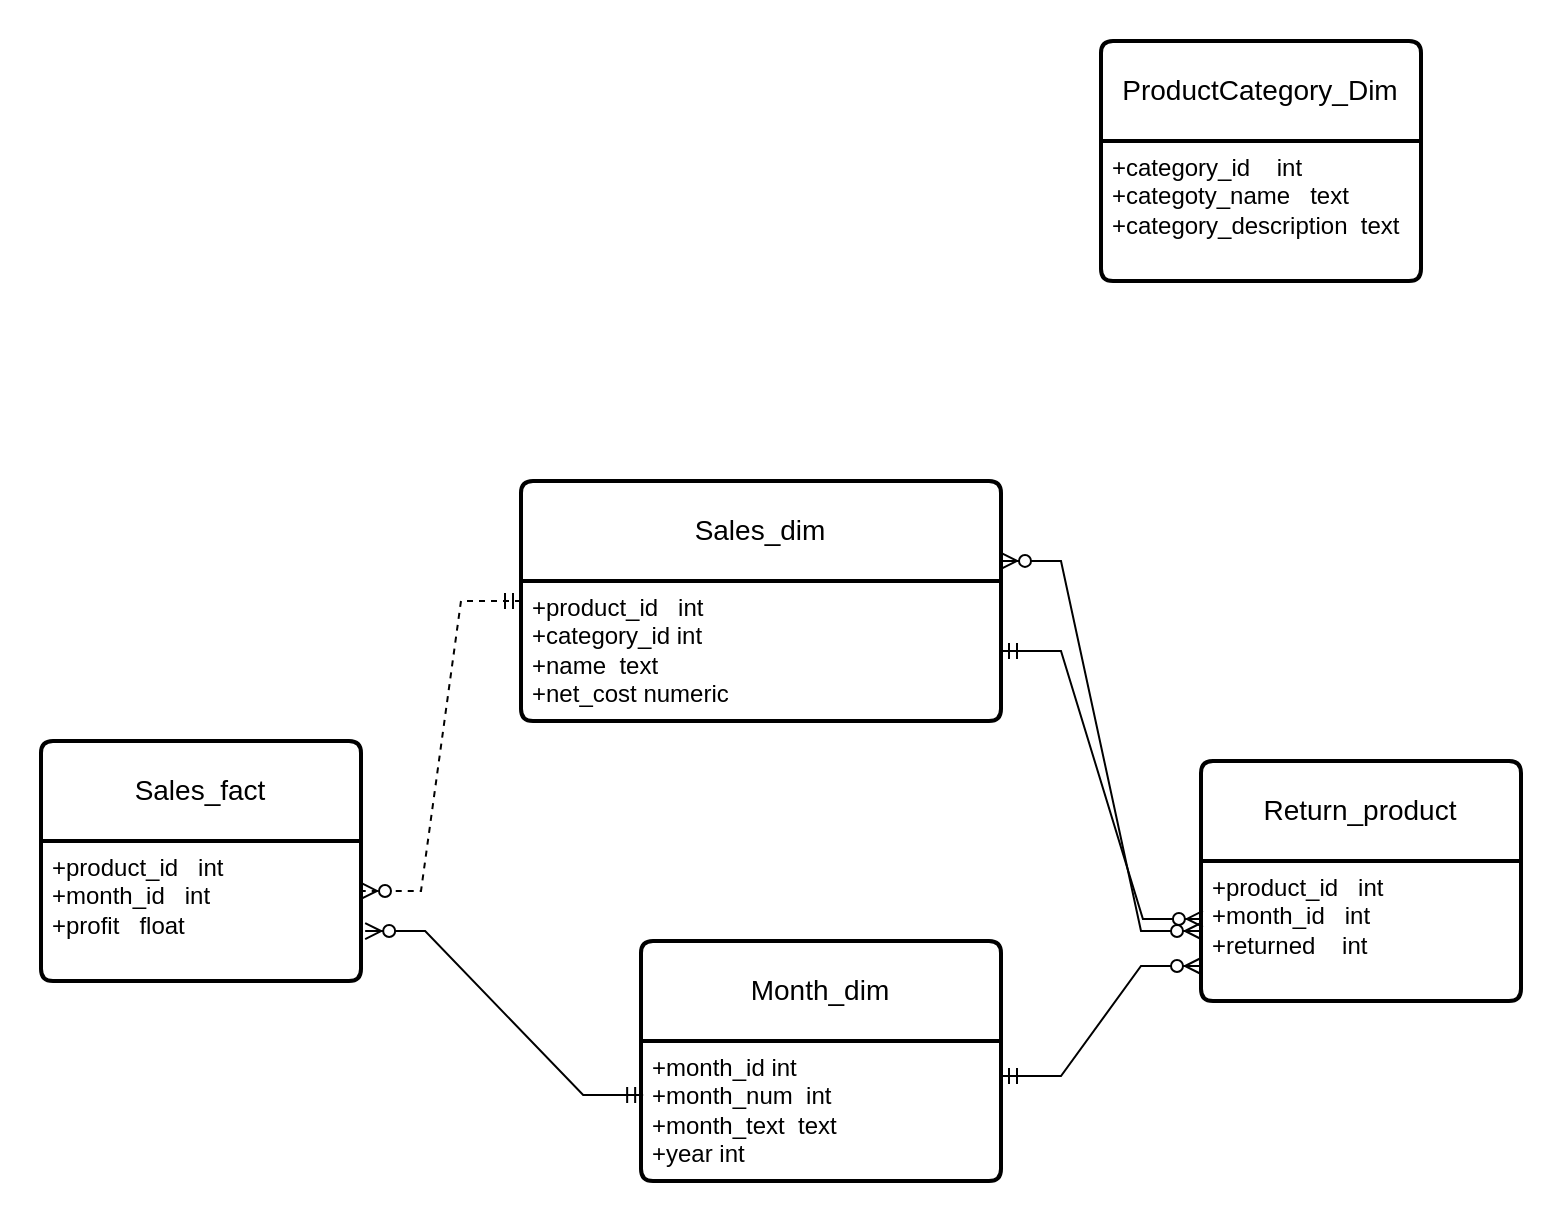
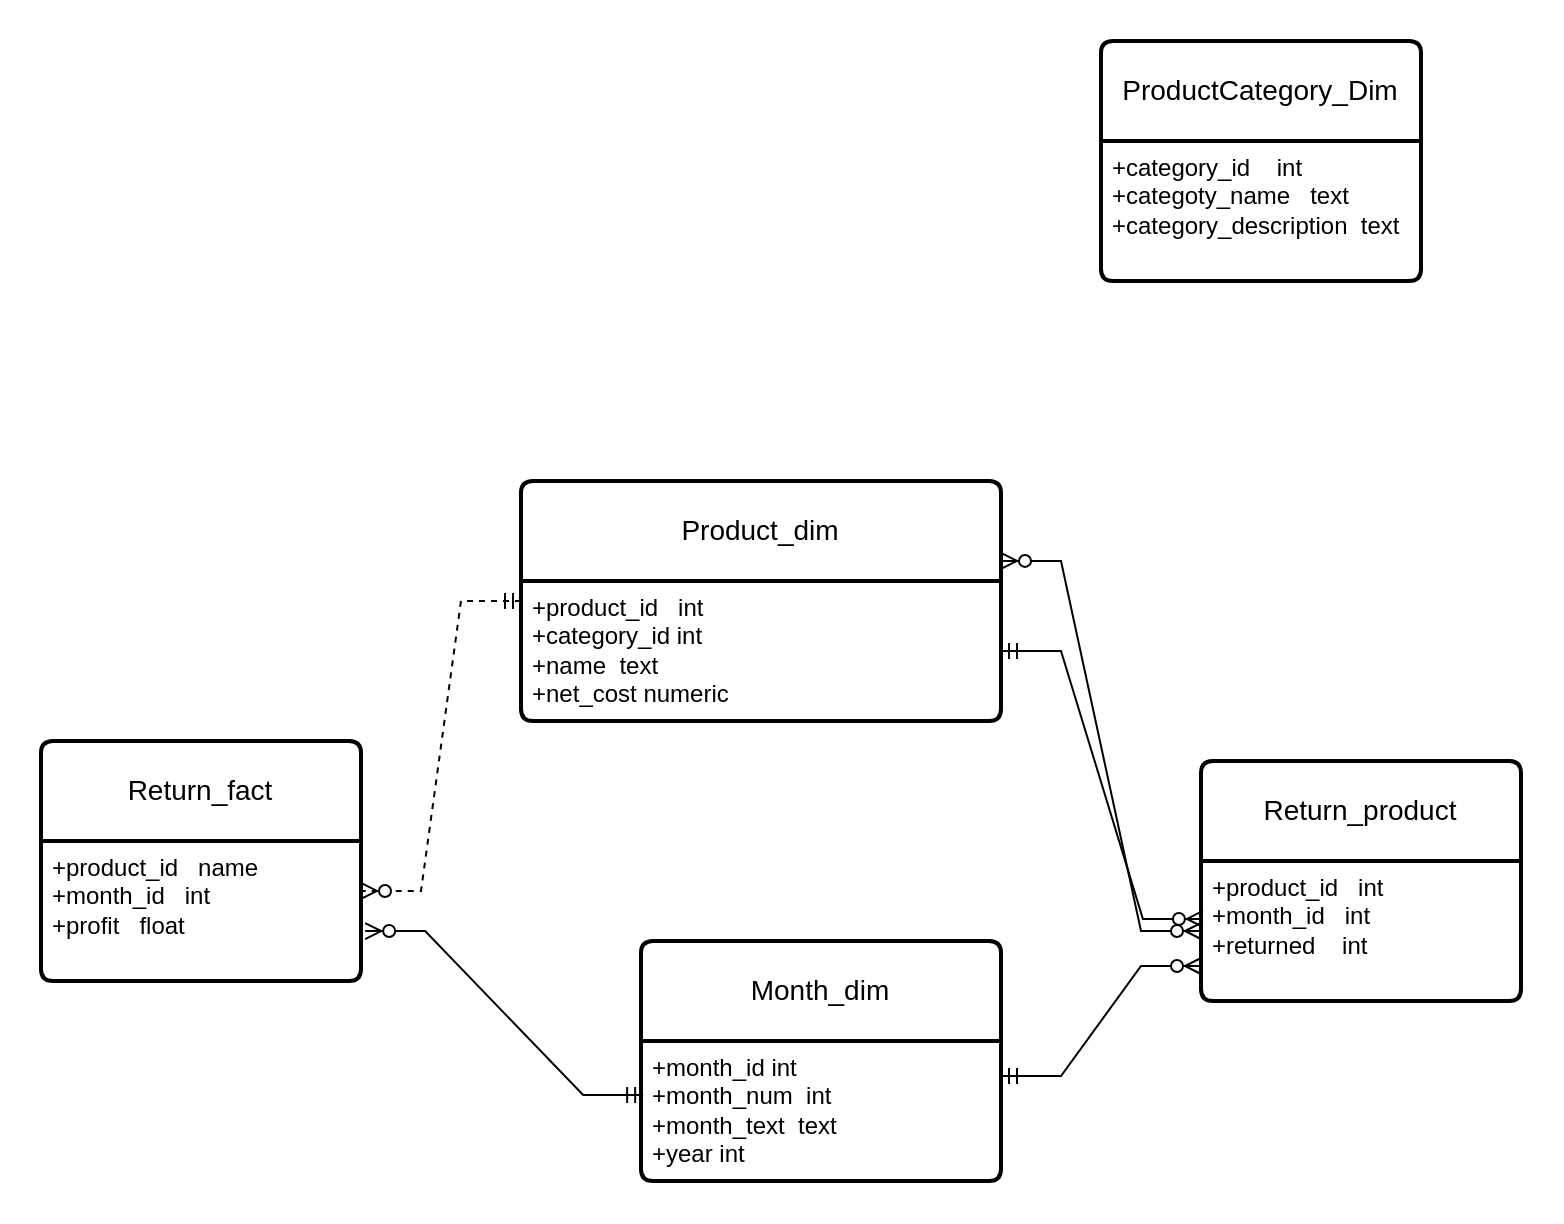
(761, 531) -> (761, 531)
(201, 791) -> (201, 791)
(158, 898) -> (168, 898)
